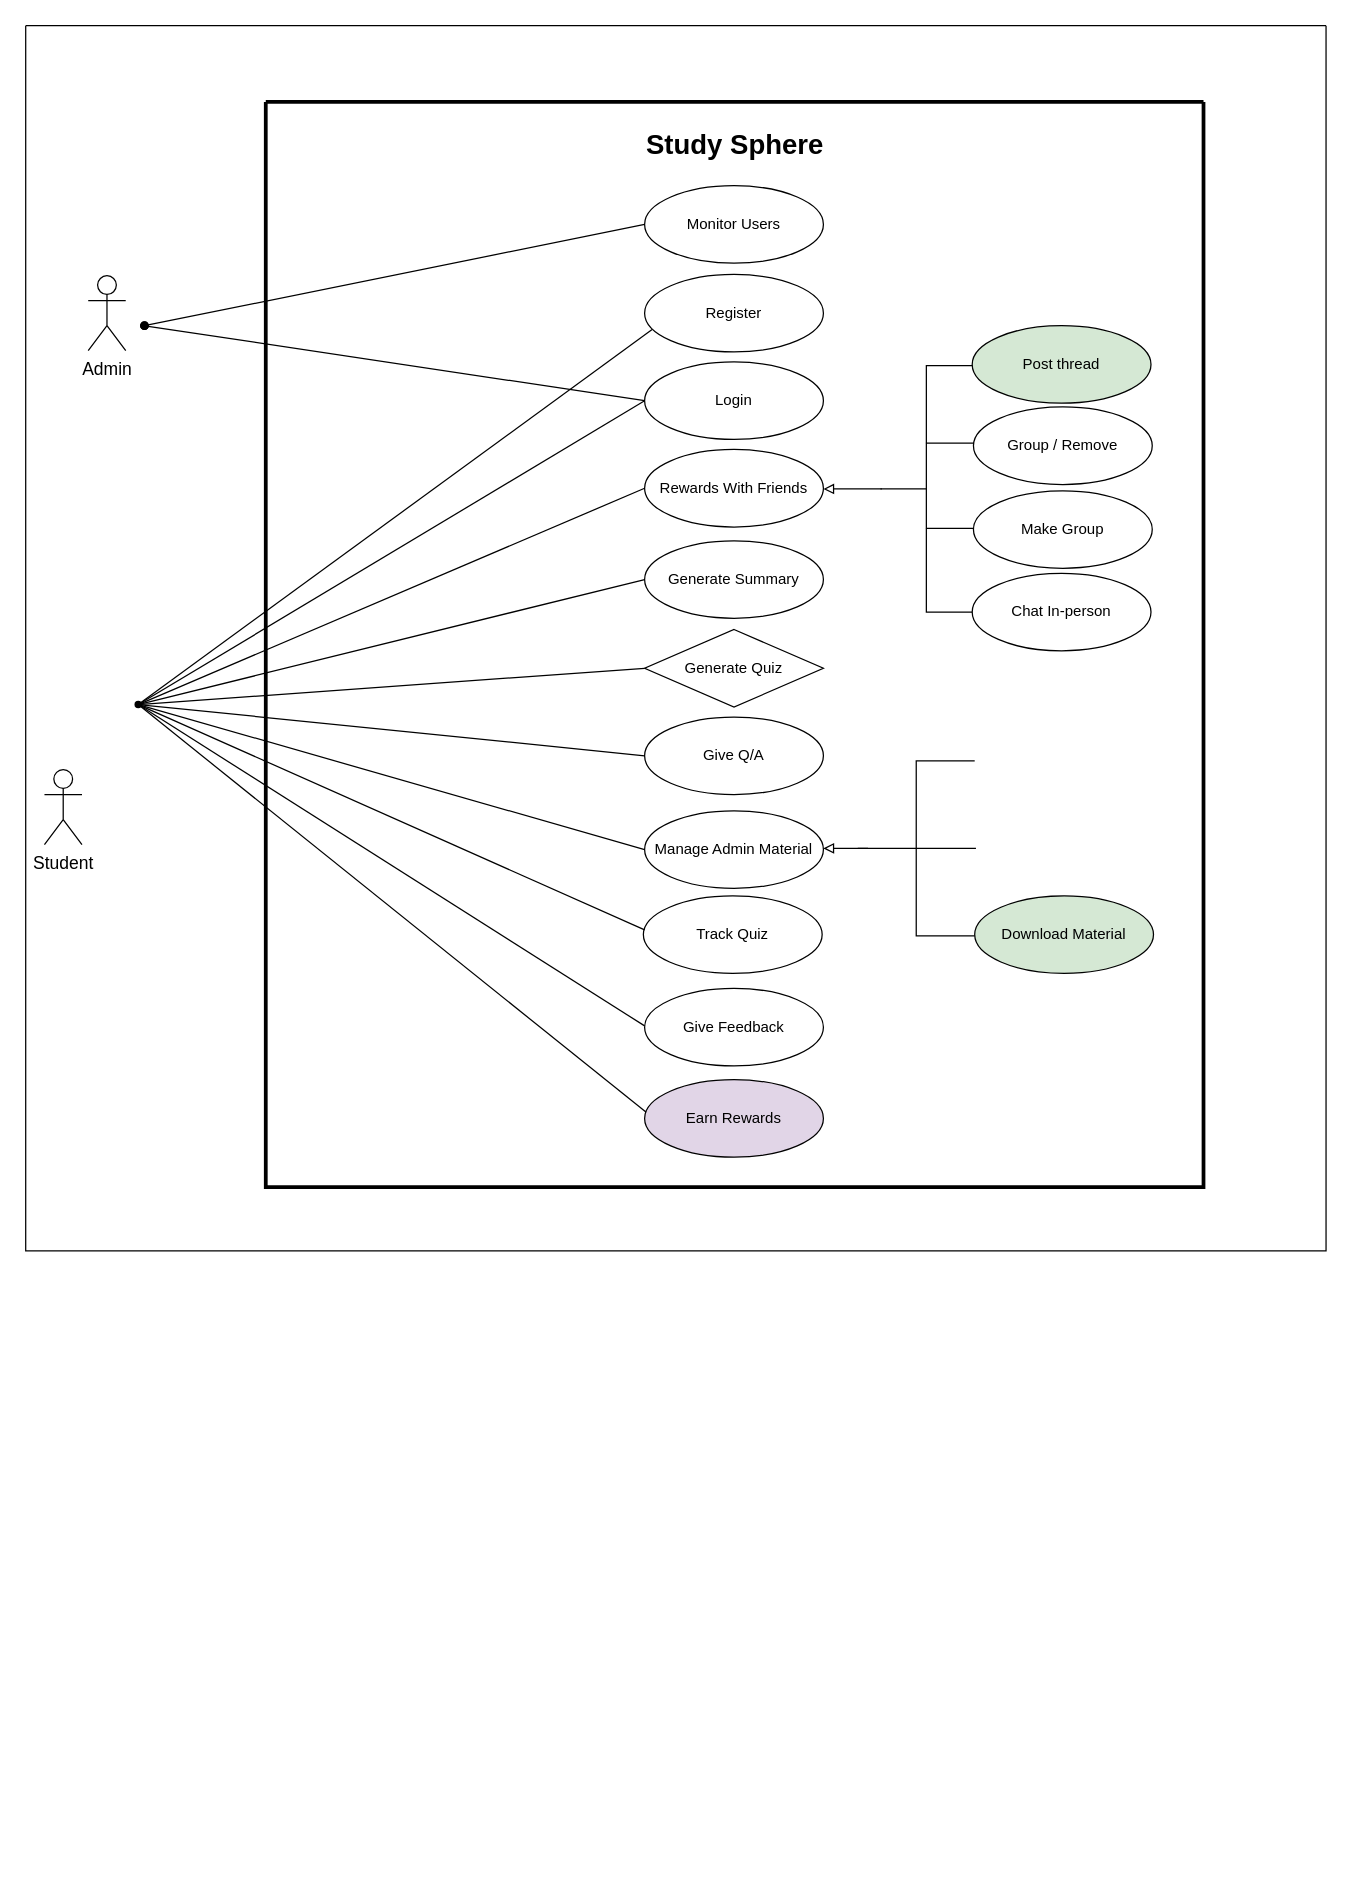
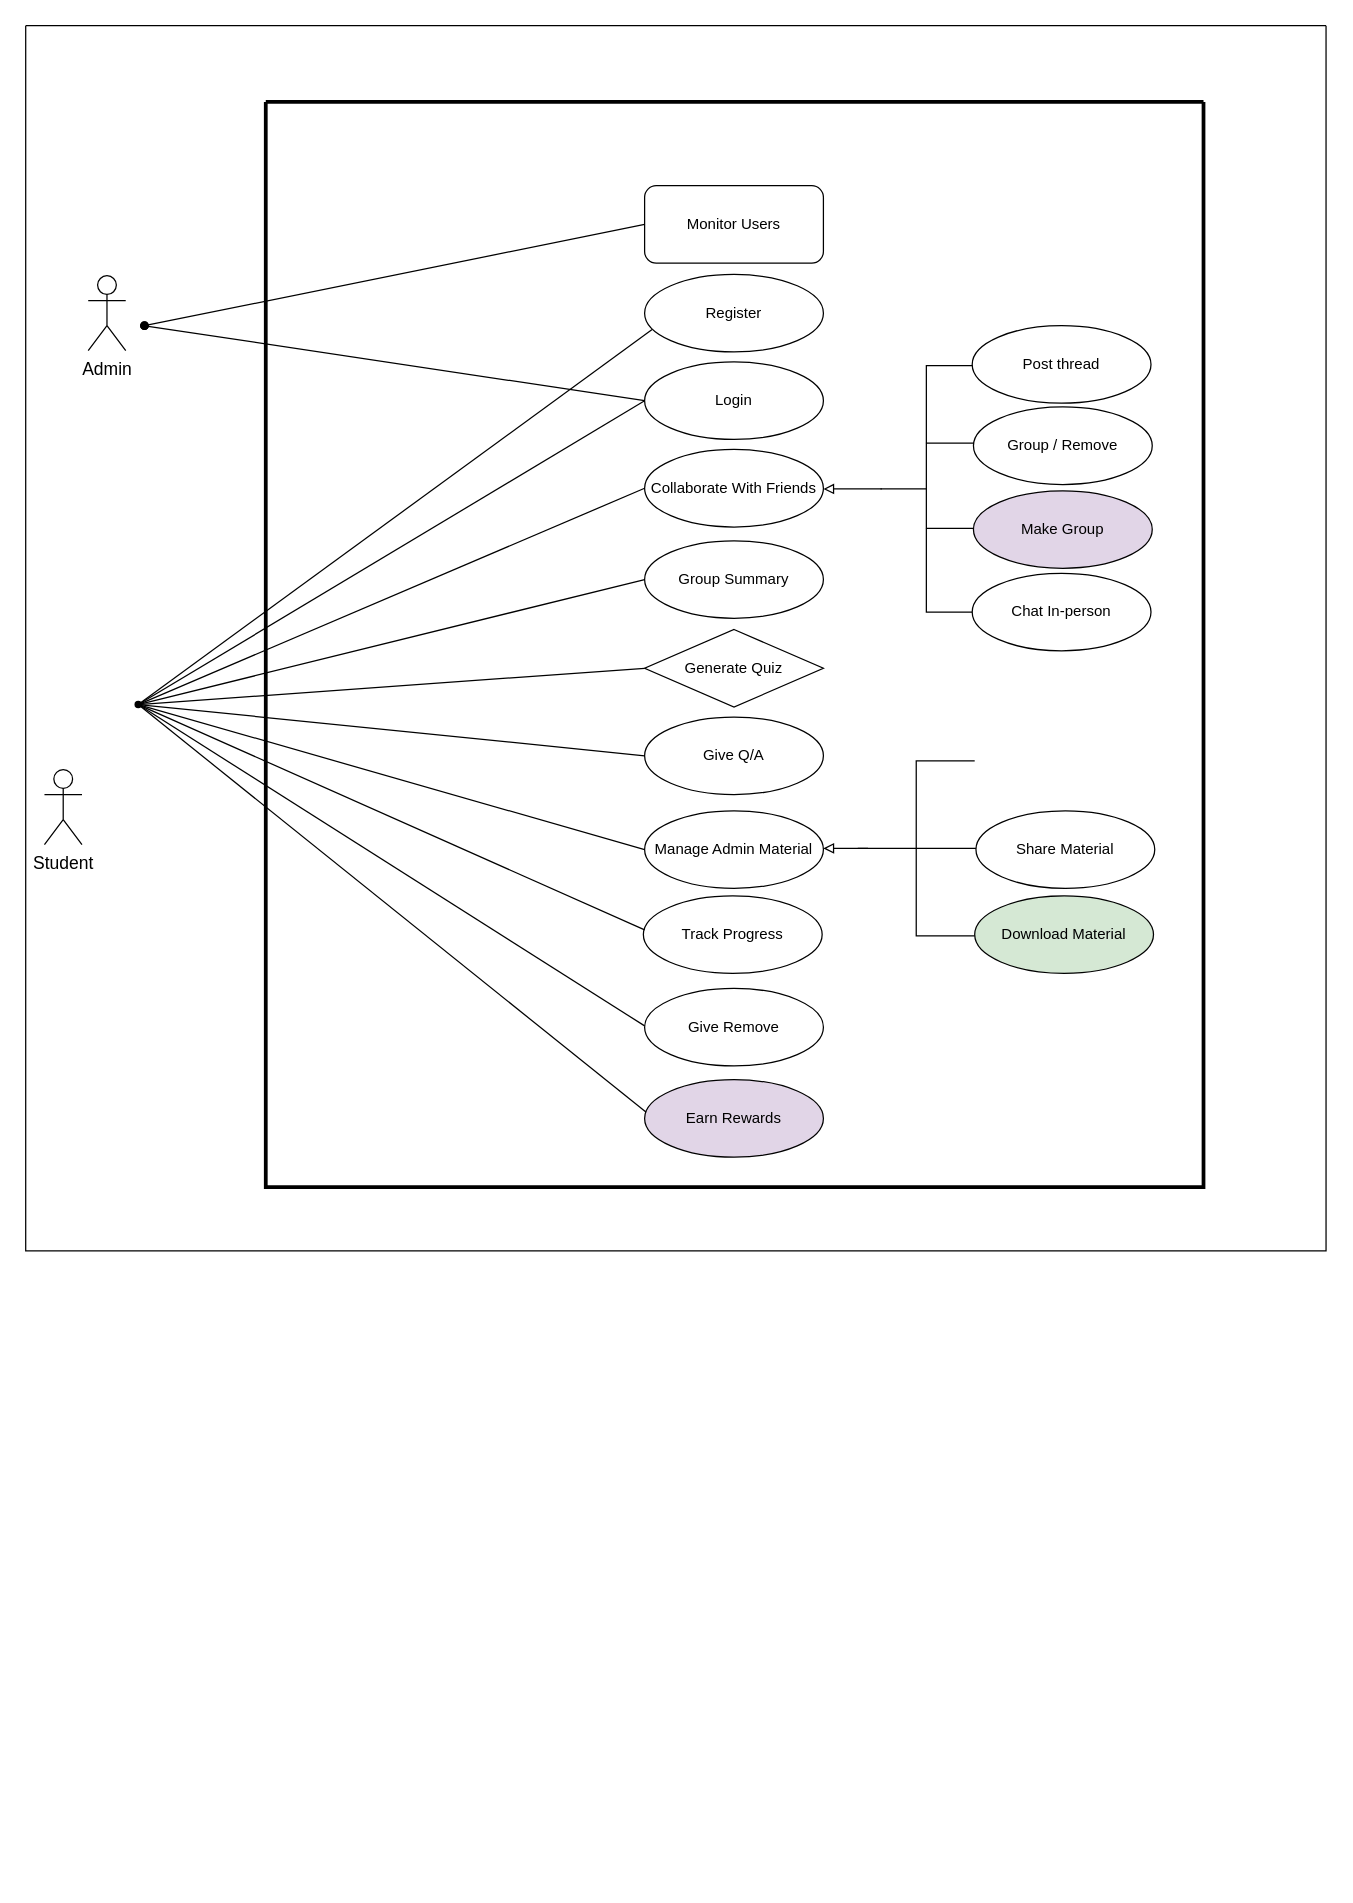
(734, 146) -> none
(734, 224) -> (734, 224)
(1061, 364) -> (1061, 364)
(734, 488) -> (734, 488)
(1063, 529) -> (1063, 529)
(734, 579) -> (734, 579)
none -> (1065, 849)
(733, 934) -> (733, 934)
(734, 1027) -> (734, 1027)
